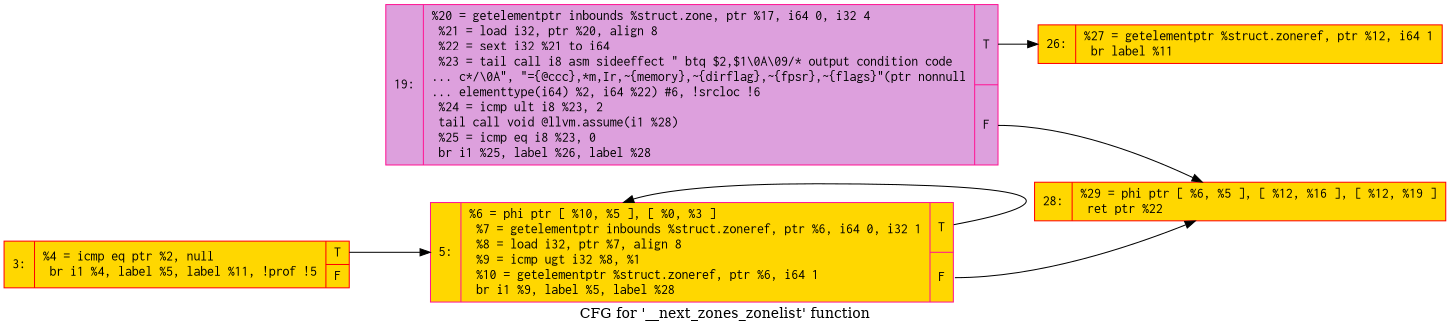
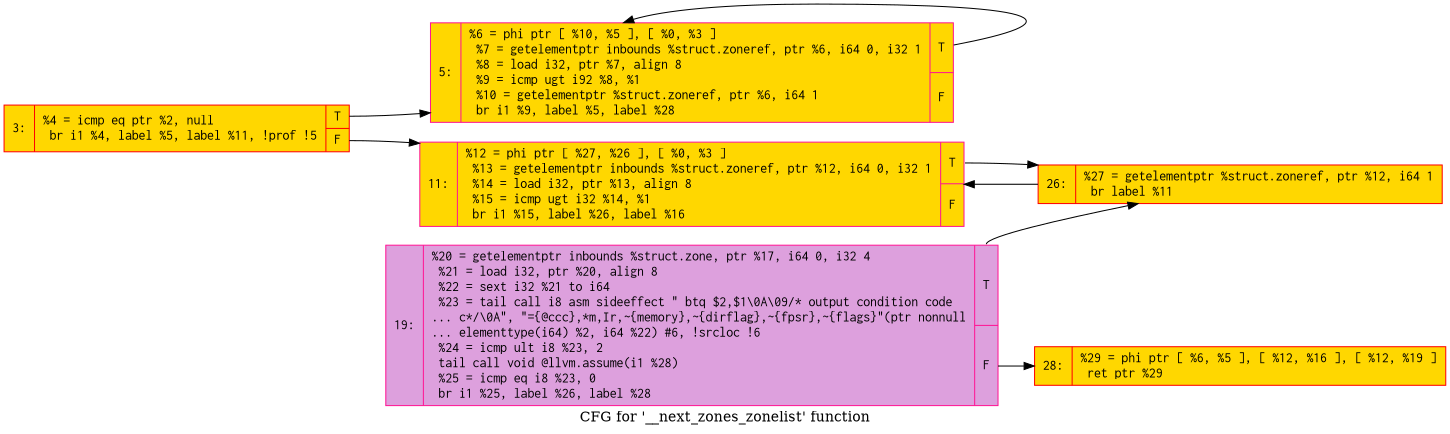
none -> (692, 184)
(1122, 209) -> (1122, 373)
(555, 259) -> (555, 80)
(1072, 261) -> none
